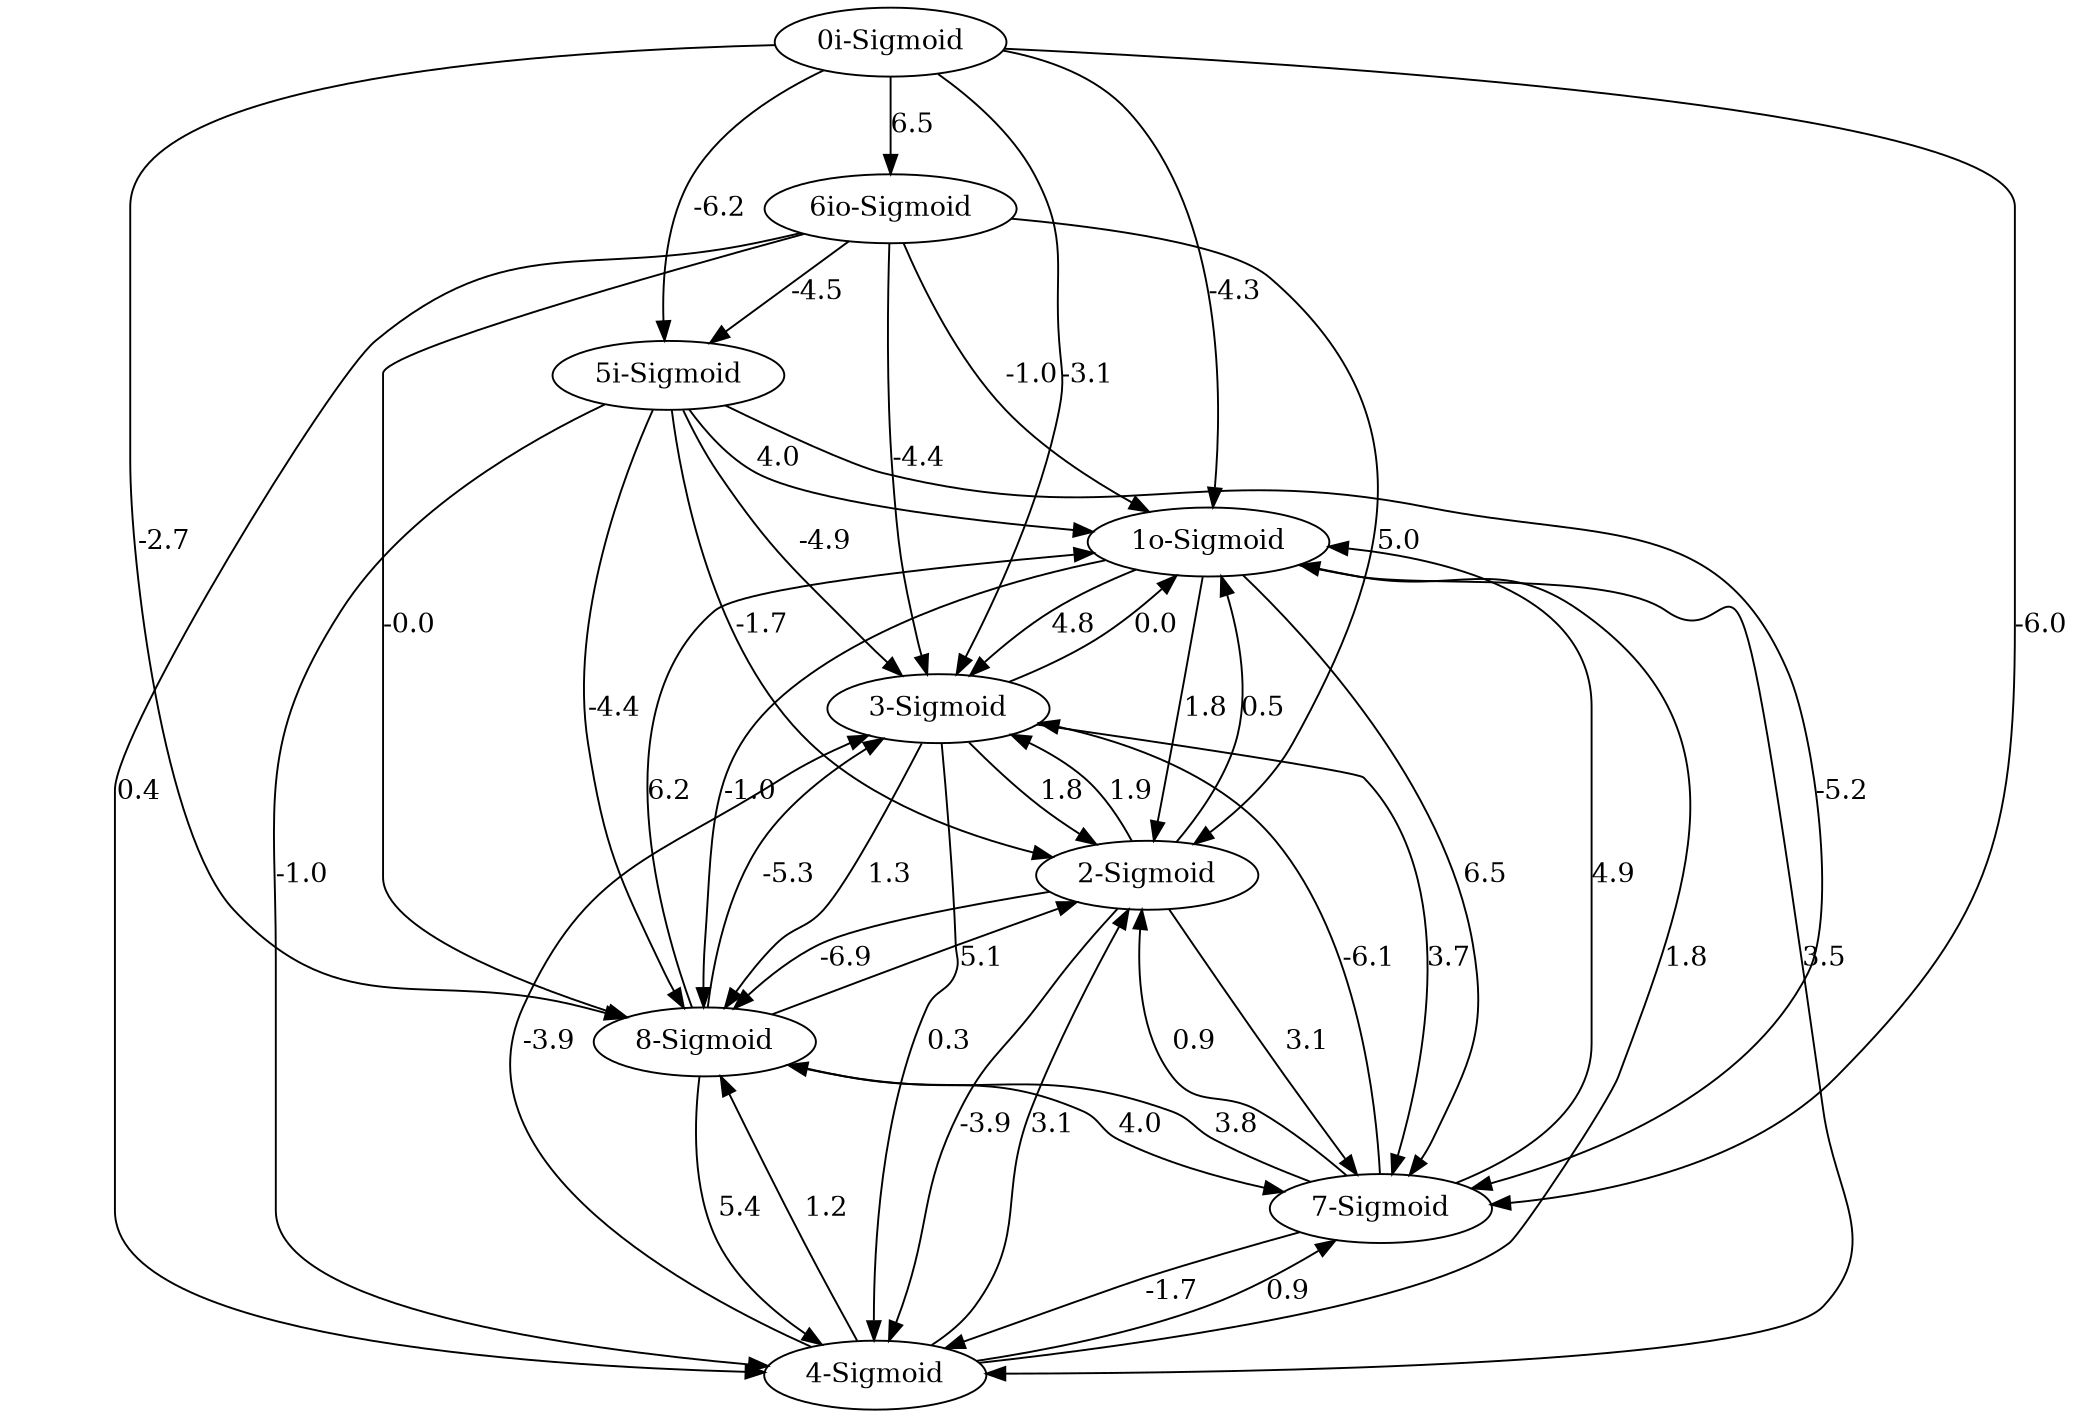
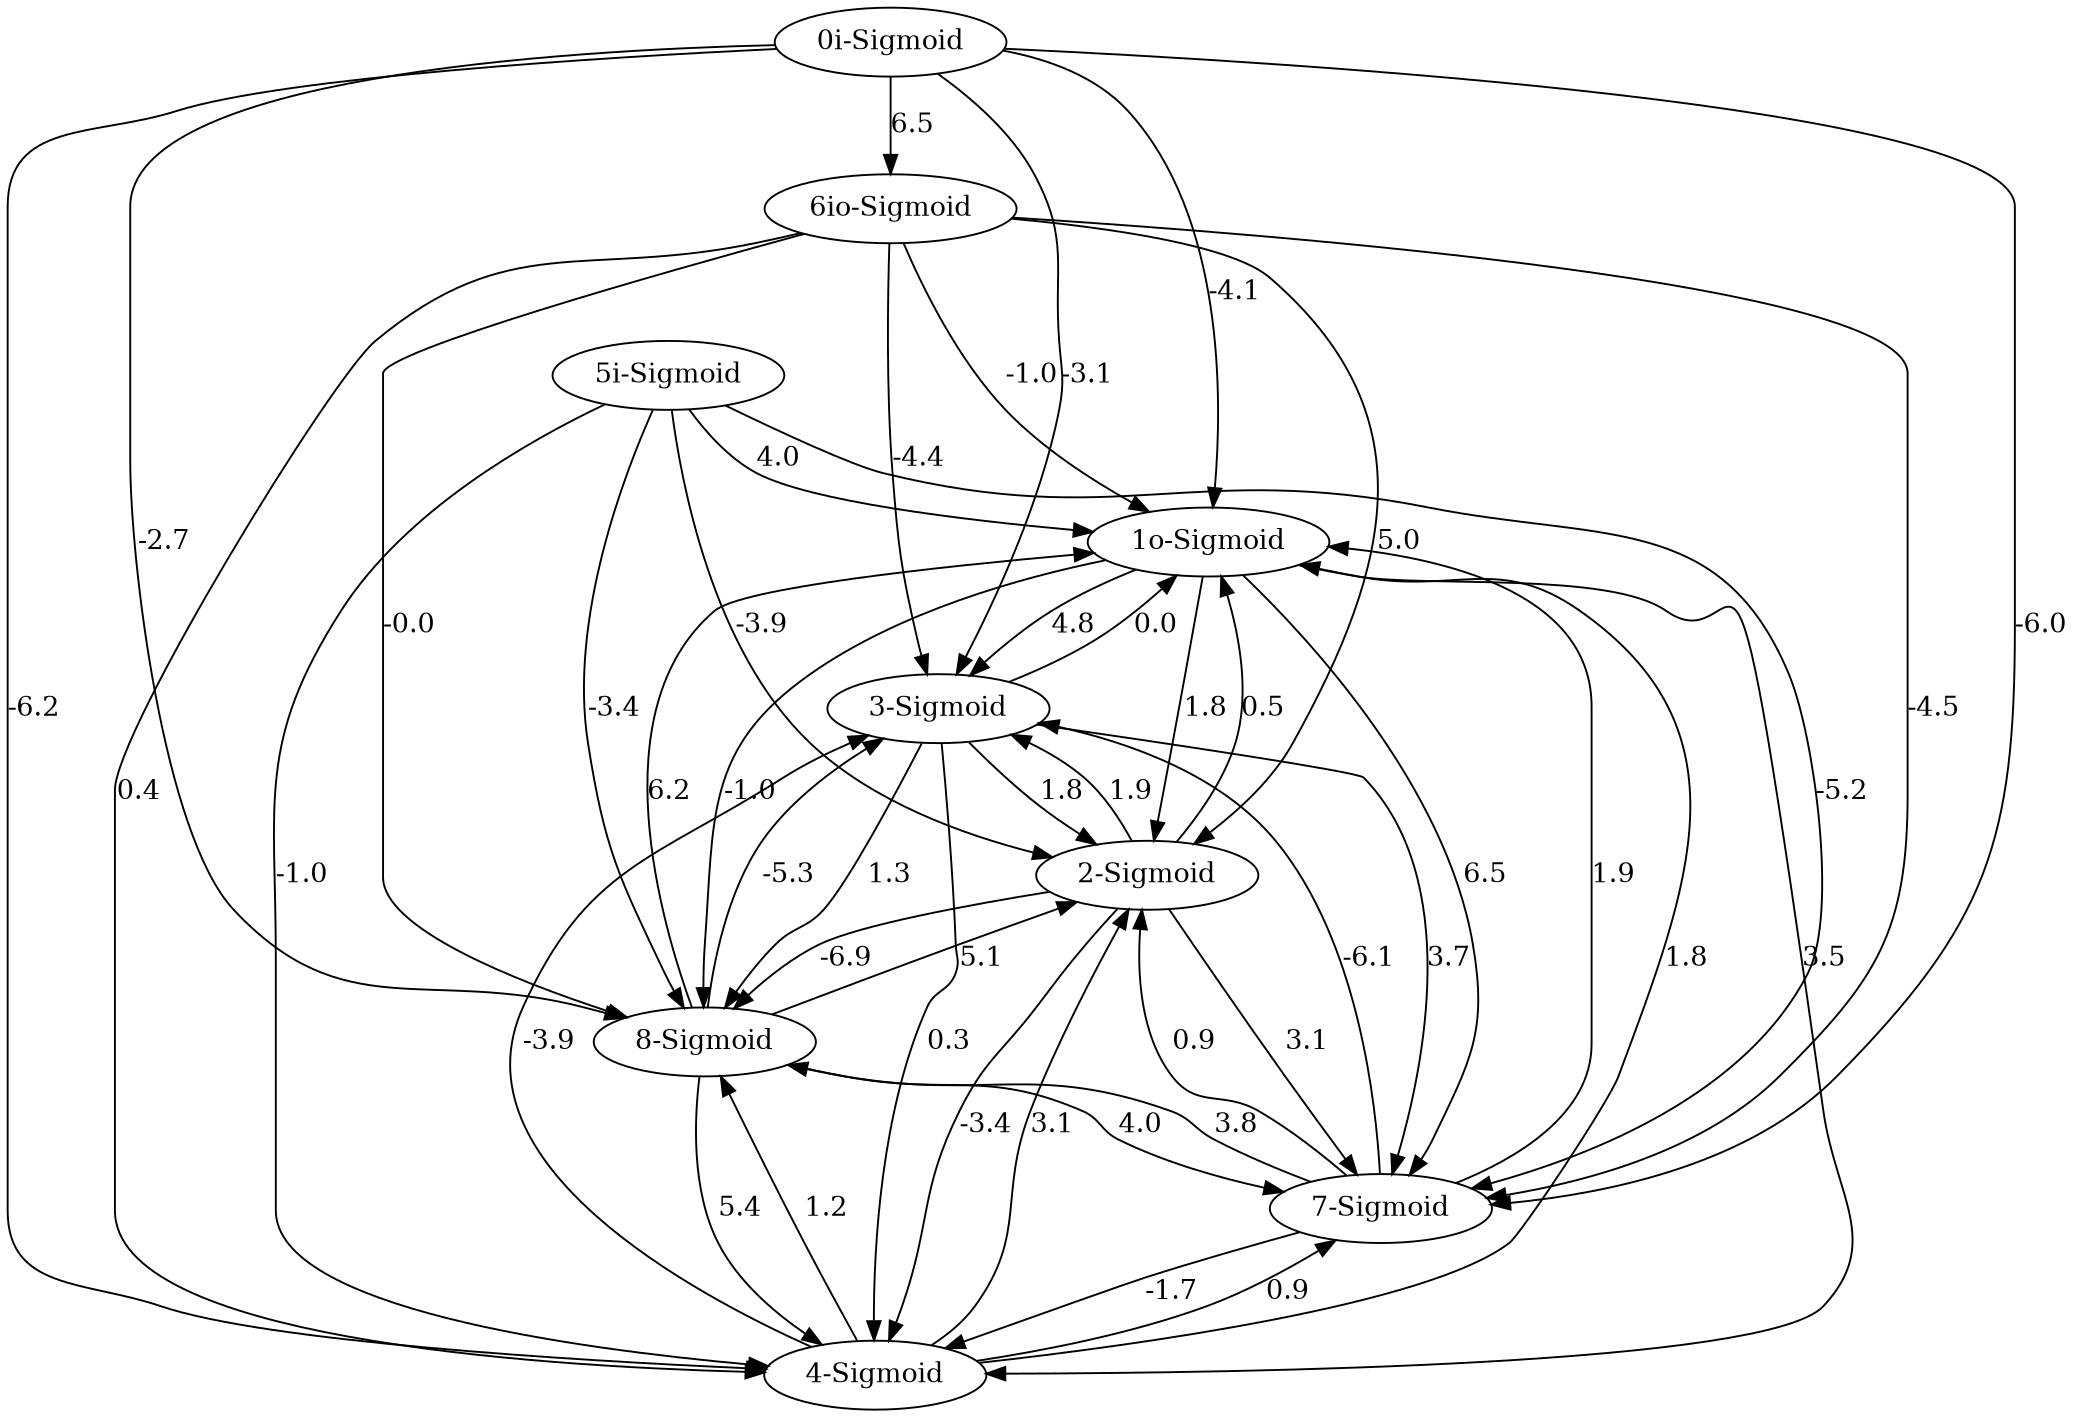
(698, 167) -> (8, 694)
(787, 286) -> (1908, 435)
(1235, 292) -> (1235, 292)
(773, 546) -> none
(762, 625) -> (762, 625)
(615, 709) -> (615, 709)
(1614, 875) -> (1614, 875)
(986, 1125) -> (986, 1125)
